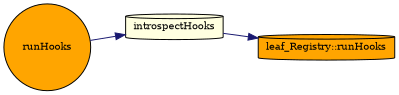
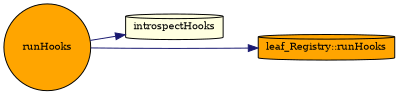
(236, 35) -> (169, 48)
